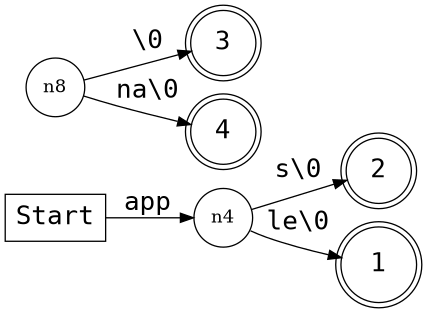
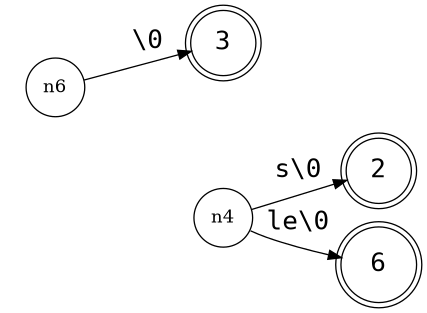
(55, 87) -> (55, 87)
(223, 132) -> none
(55, 218) -> none
(379, 265) -> (379, 265)
